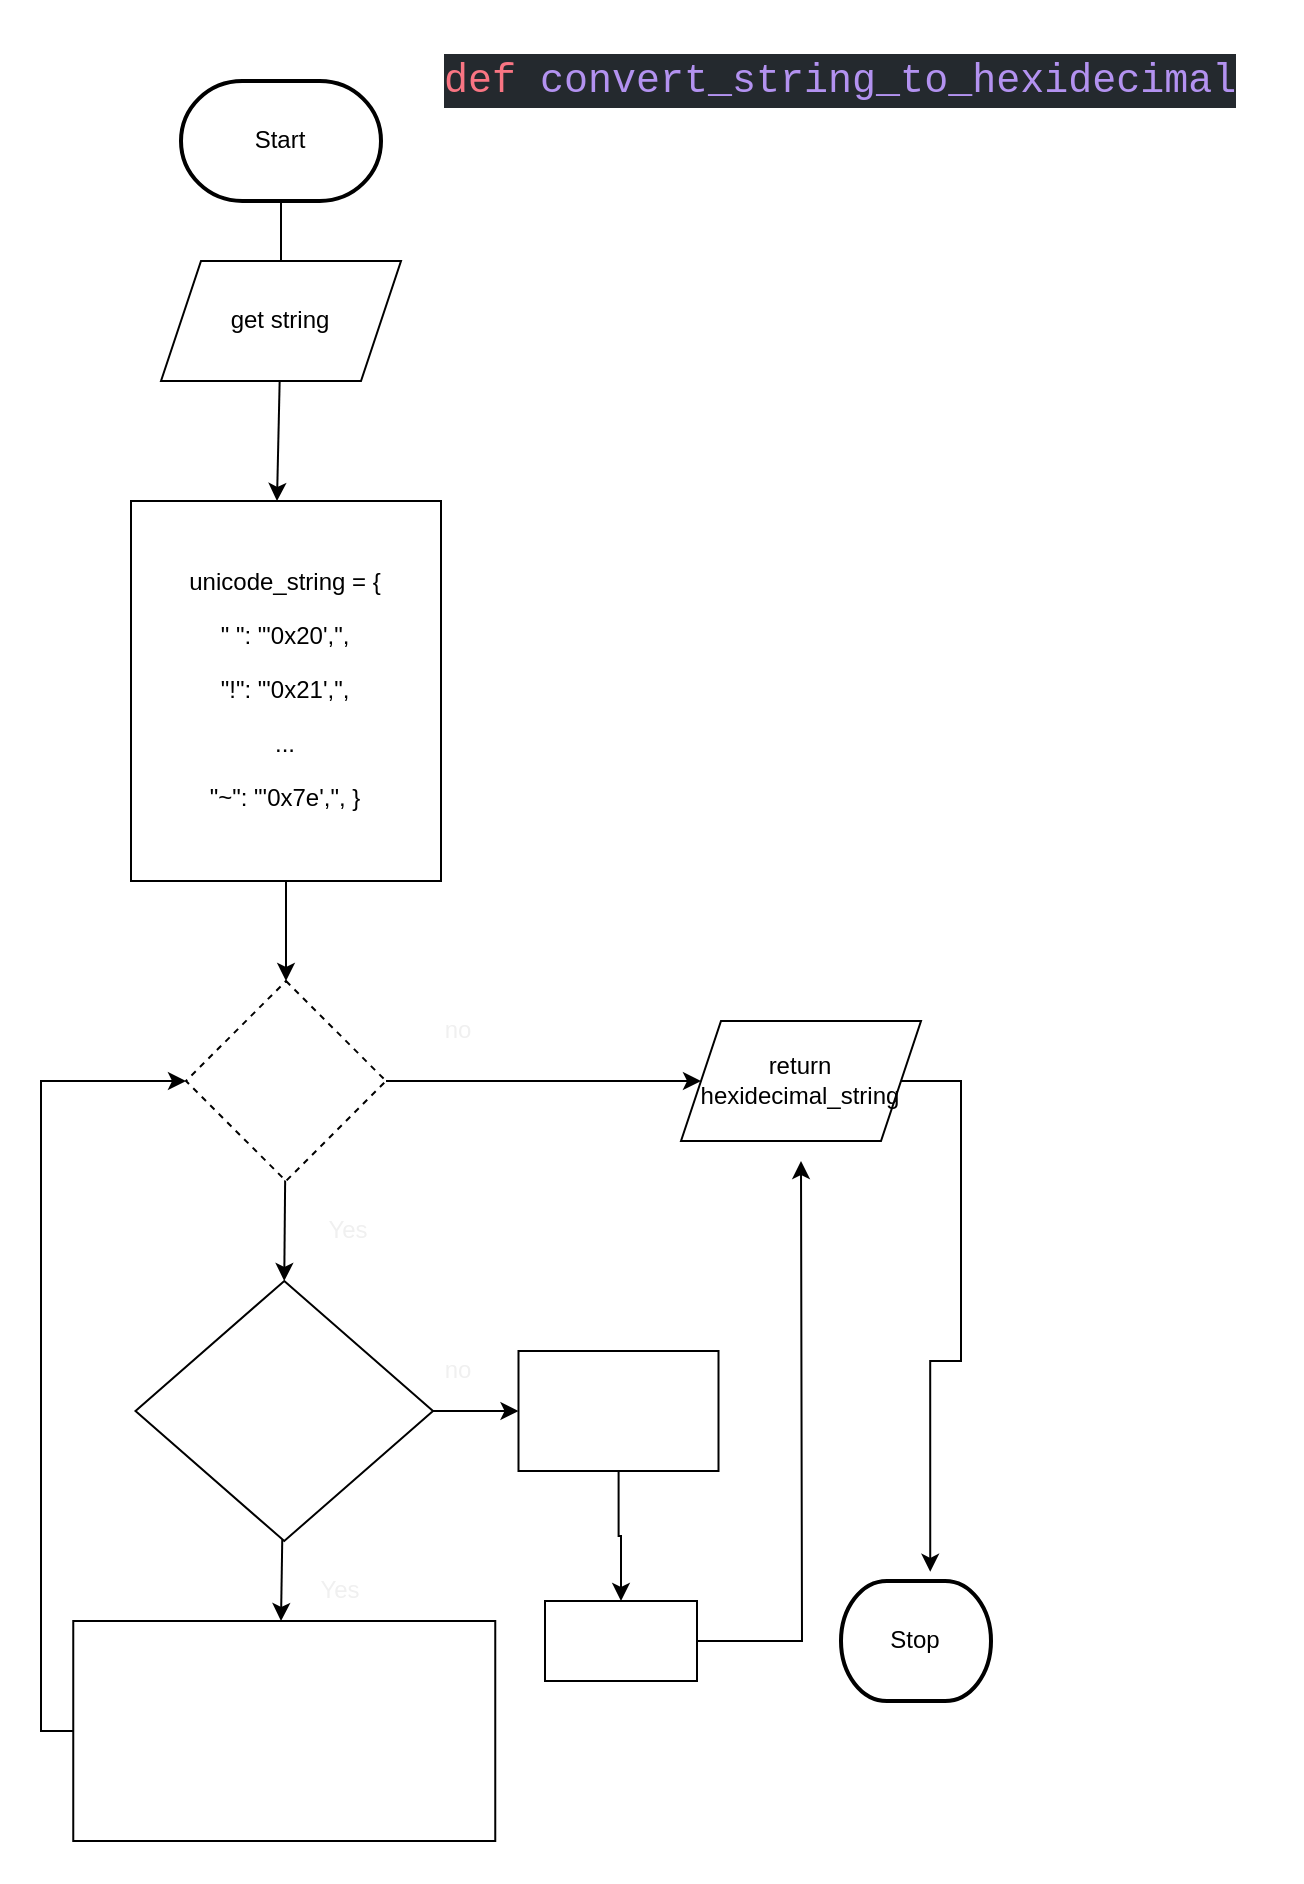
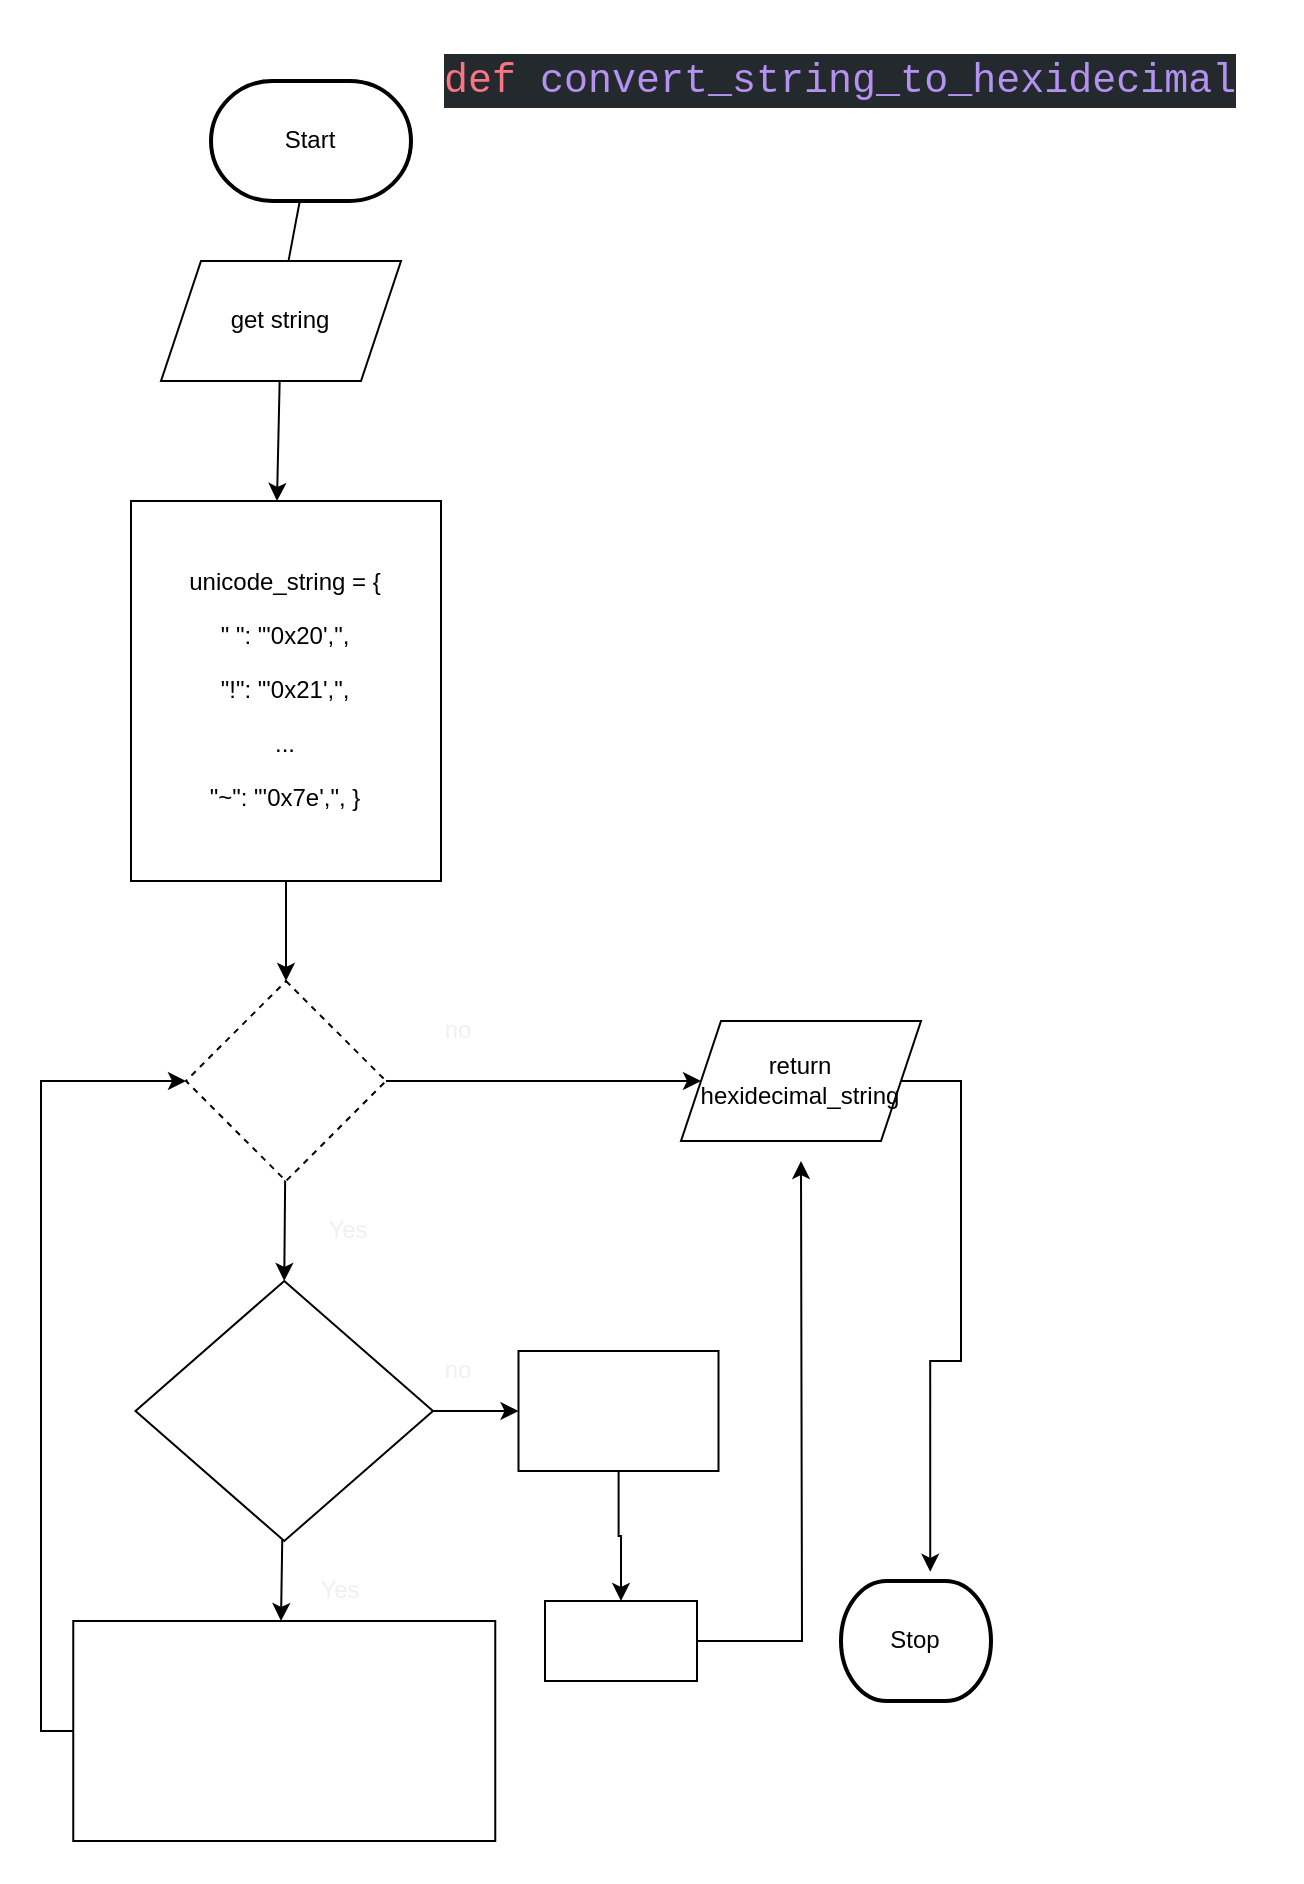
(281, 141) -> (311, 141)
